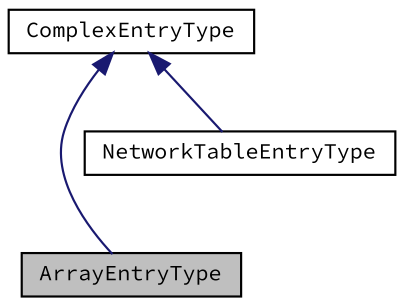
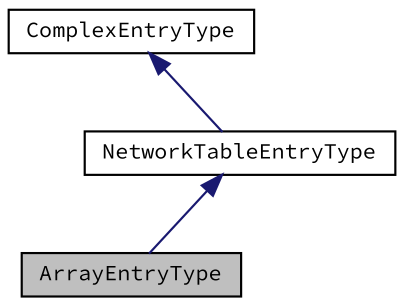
(62, 164) -> (178, 222)
